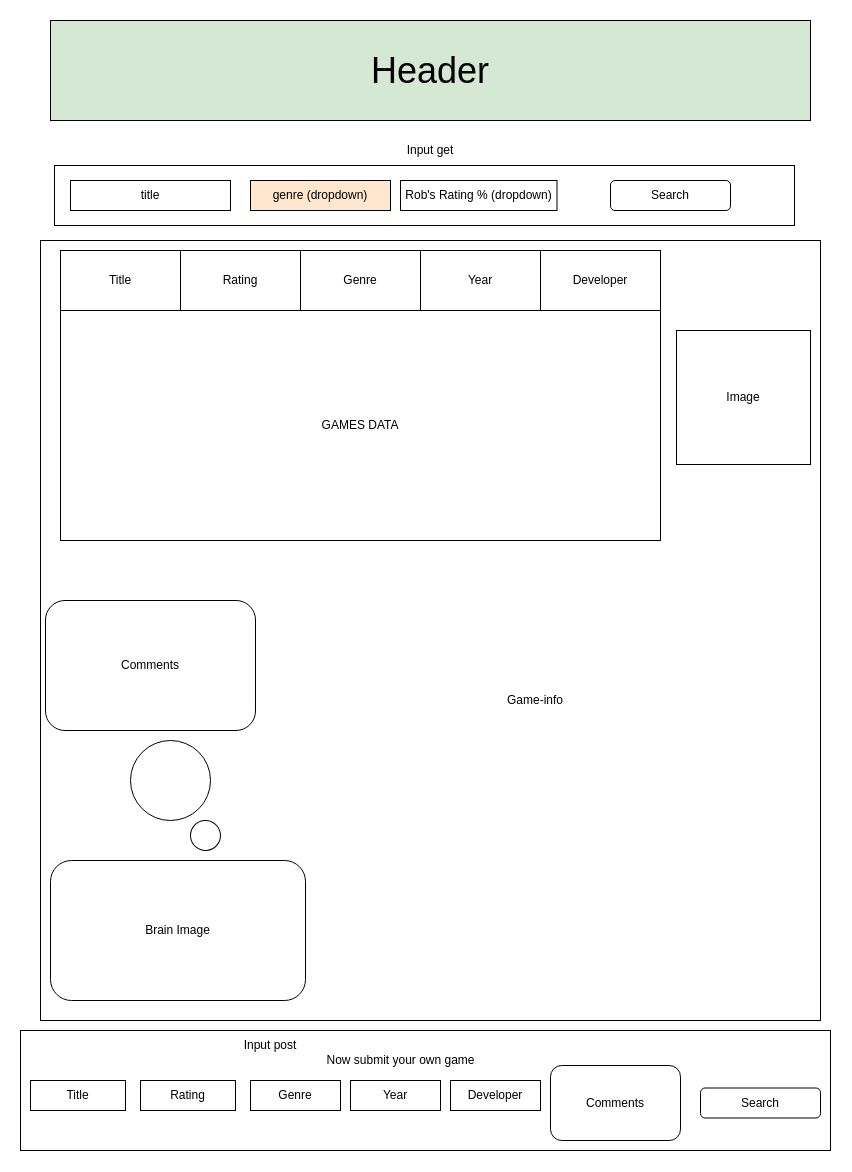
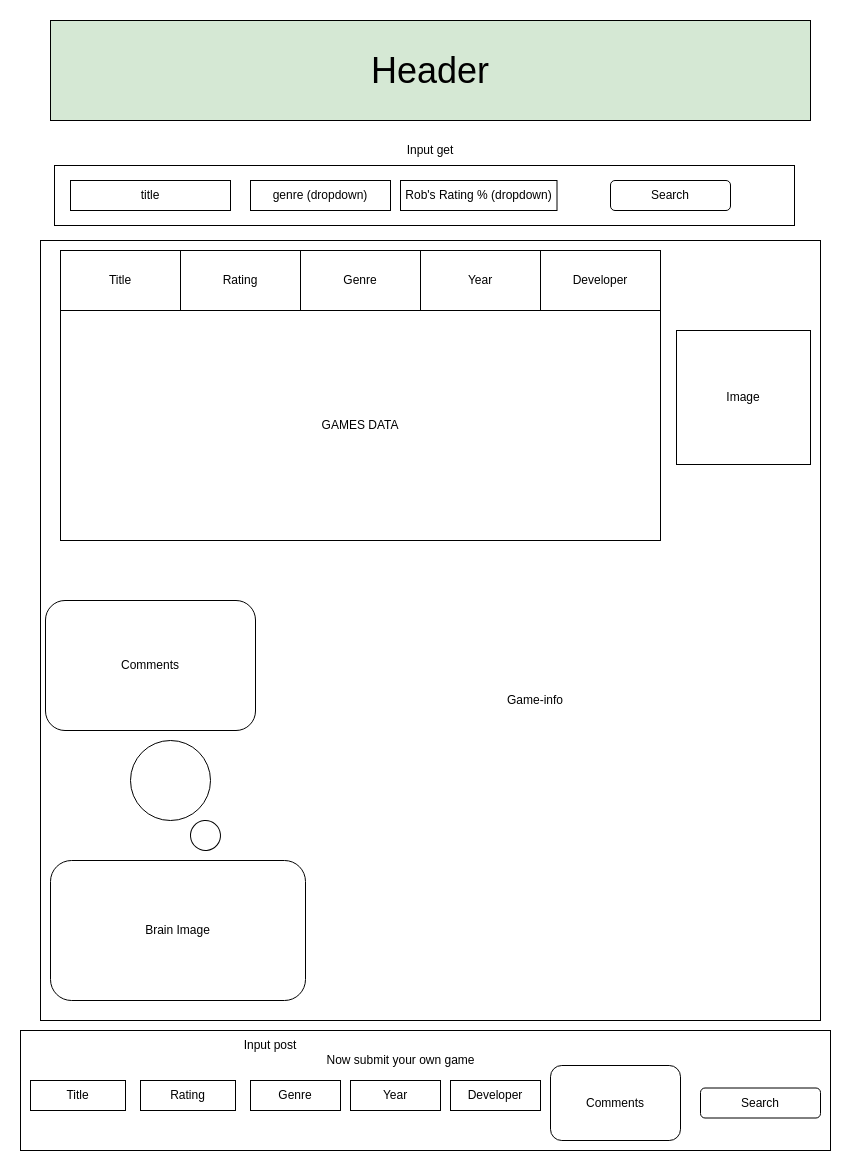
(321, 196) -> (321, 196)
